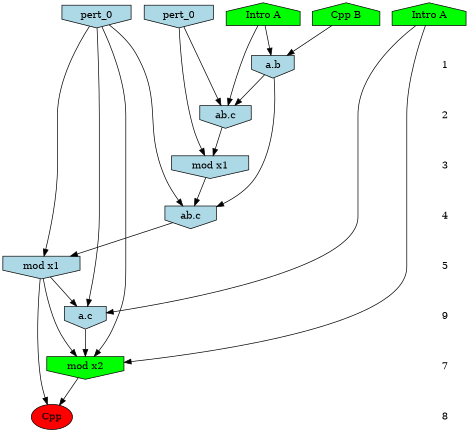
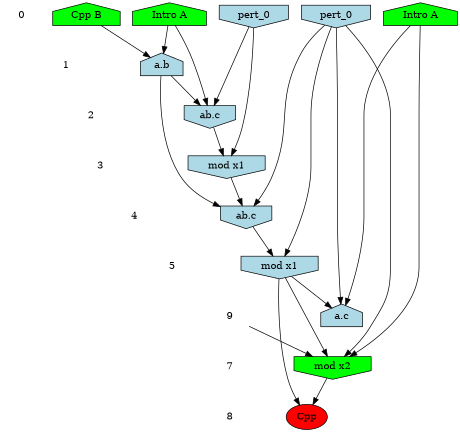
none -> (22, 15)
(273, 66) -> (162, 66)
(85, 317) -> (342, 317)
(85, 339) -> (276, 339)
